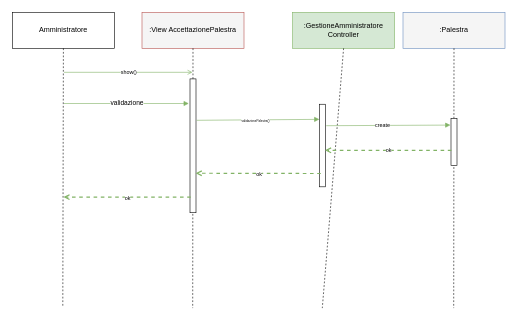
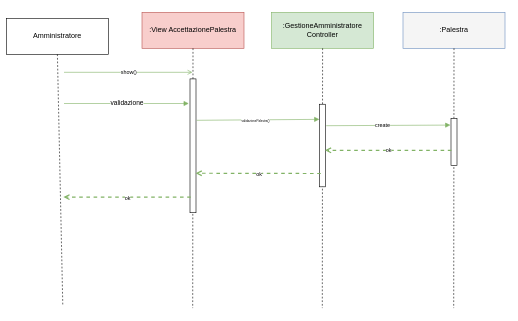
(63, 30) -> (57, 36)
(193, 30) -> (193, 30)
(344, 30) -> (323, 30)
